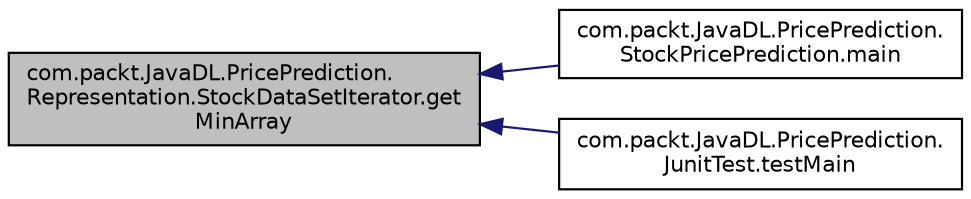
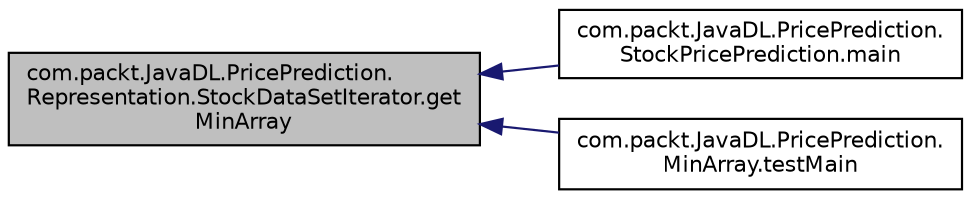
(761, 154) -> (761, 154)
